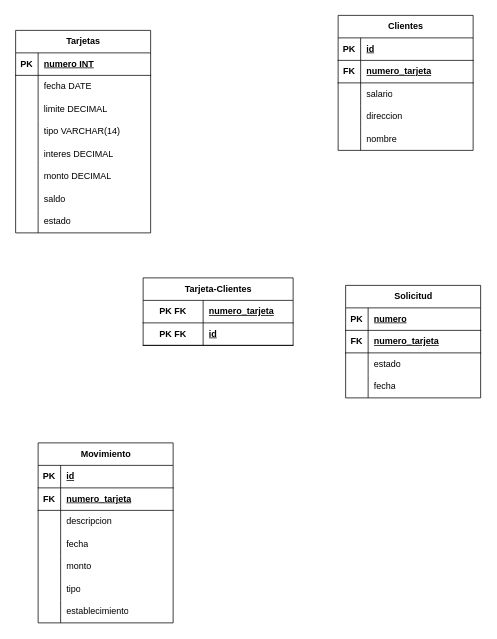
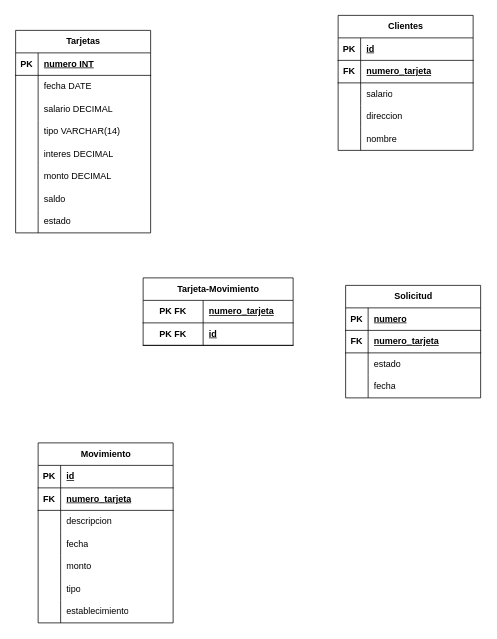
(74, 109) -> (78, 109)
(218, 289) -> (218, 289)
